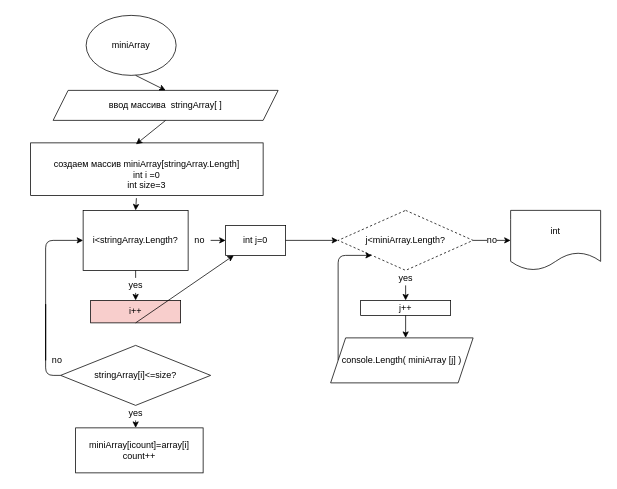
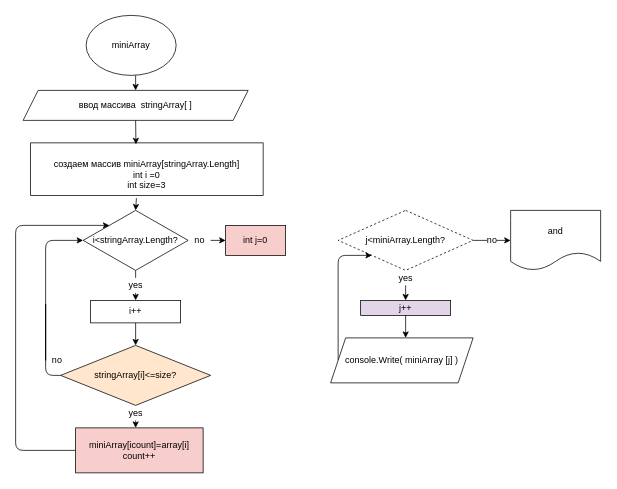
(165, 105) -> (135, 105)
(555, 231) -> (555, 231)
(135, 240) -> (135, 240)
(255, 240) -> (255, 240)
(309, 240) -> none
(182, 290) -> (135, 331)
(405, 308) -> (405, 308)
(135, 312) -> (135, 312)
none -> (15, 324)
(402, 360) -> (402, 360)
(135, 375) -> (135, 375)
(139, 450) -> (139, 450)
